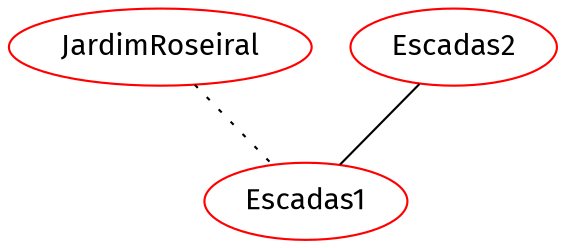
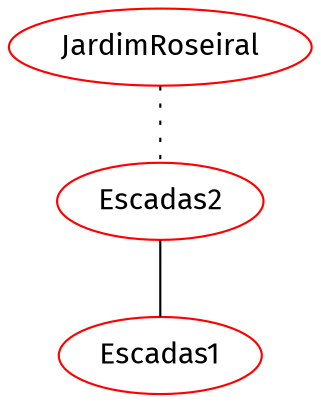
(233, 124) -> (160, 124)
